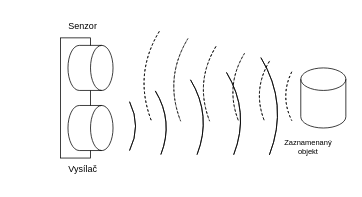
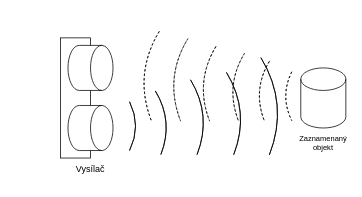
(83, 27) -> none
(308, 146) -> (323, 143)
(83, 169) -> (90, 169)
